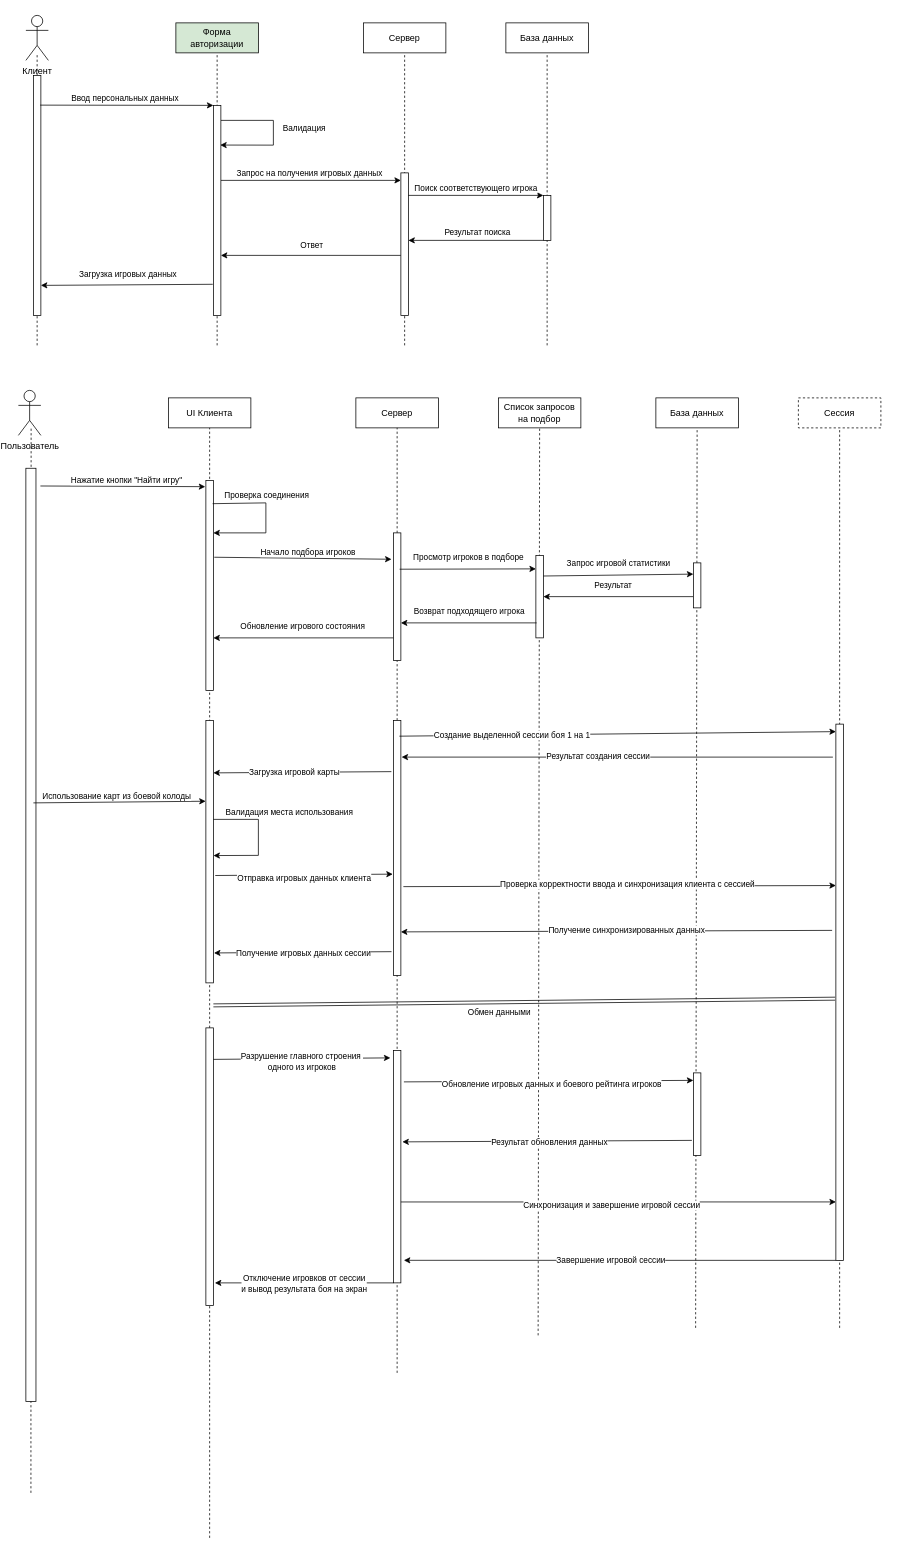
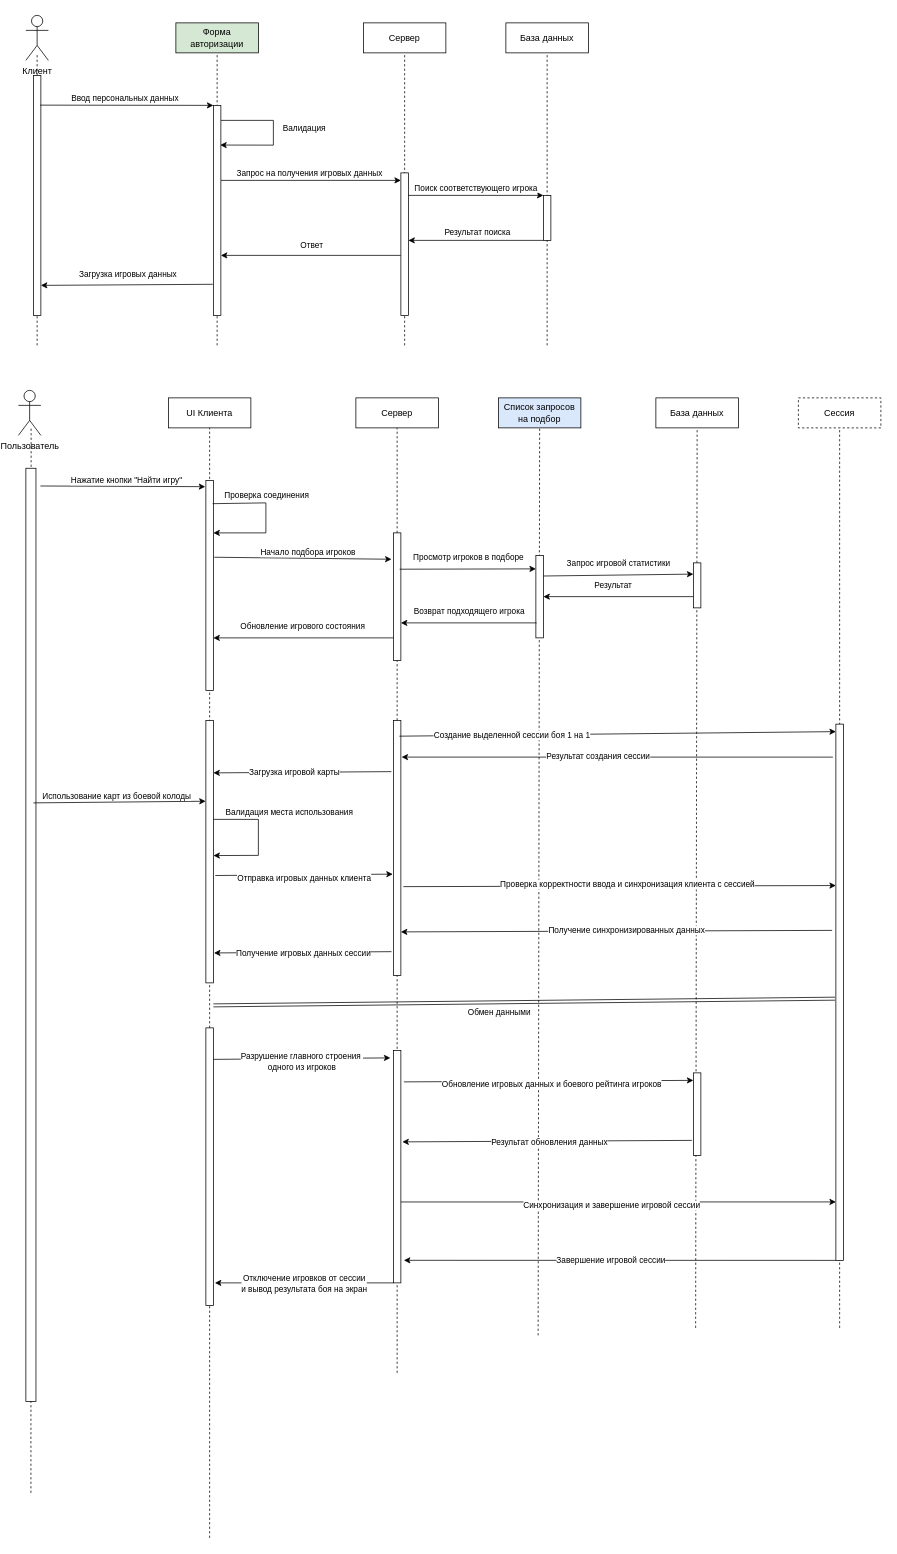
(540, 413) -> (540, 413)
